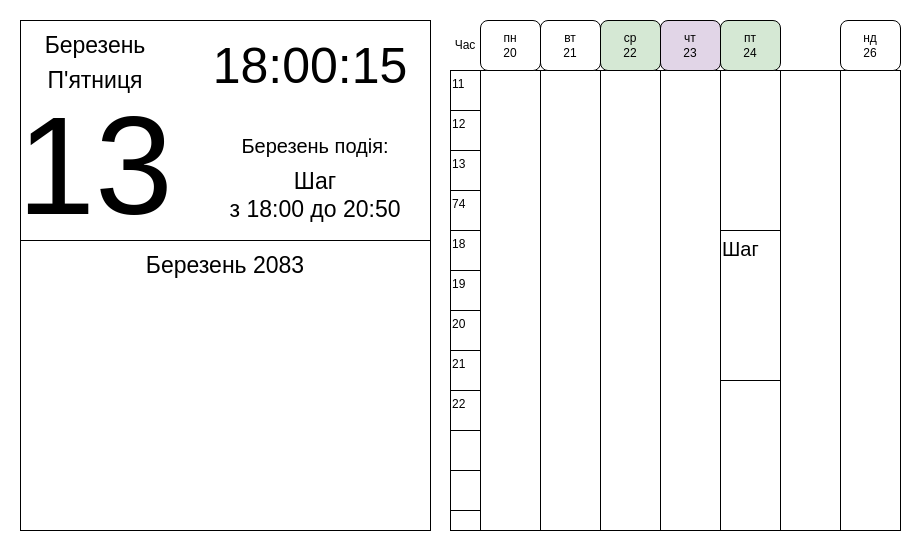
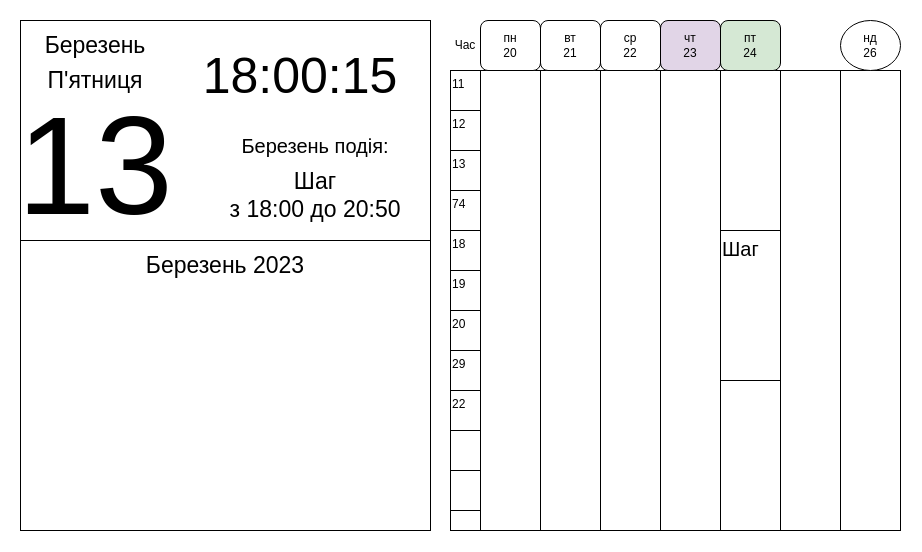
(631, 46) -> (631, 46)
(871, 46) -> (871, 46)
(311, 66) -> (301, 76)
(226, 266) -> (226, 266)
(459, 365) -> (459, 365)
